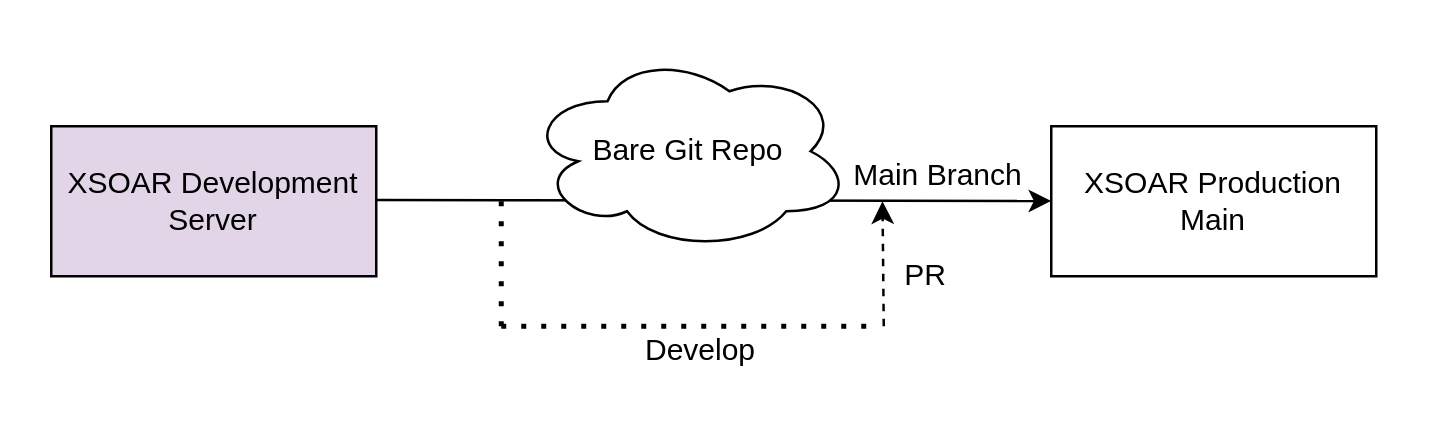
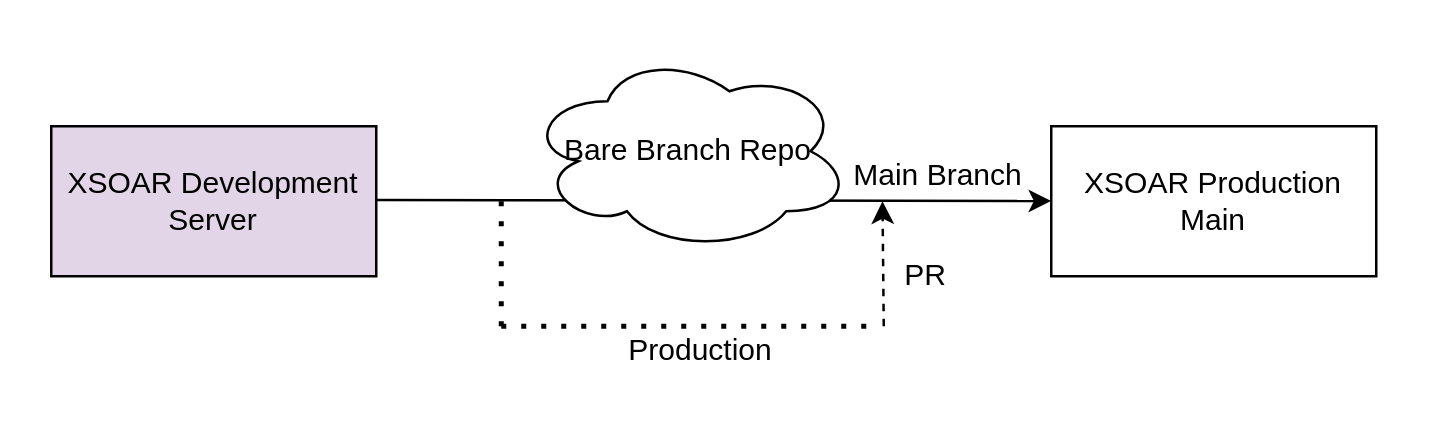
(689, 151) -> (689, 151)
(701, 351) -> (701, 351)
